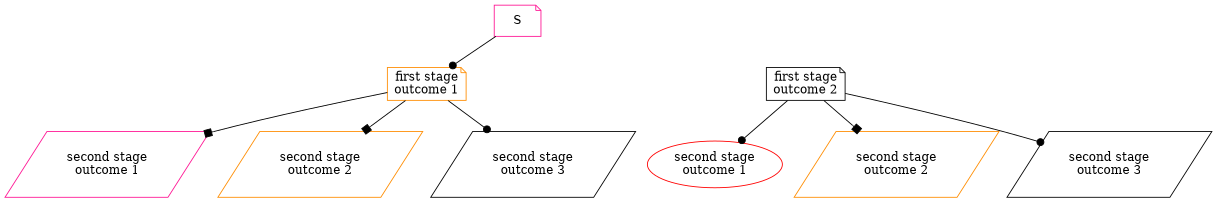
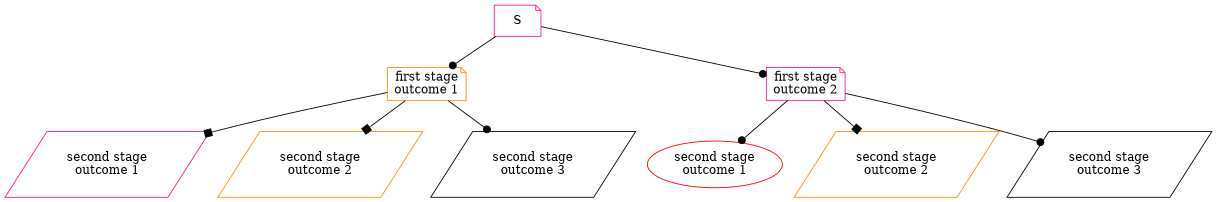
none -> (650, 50)
(806, 84) -> (806, 84)
